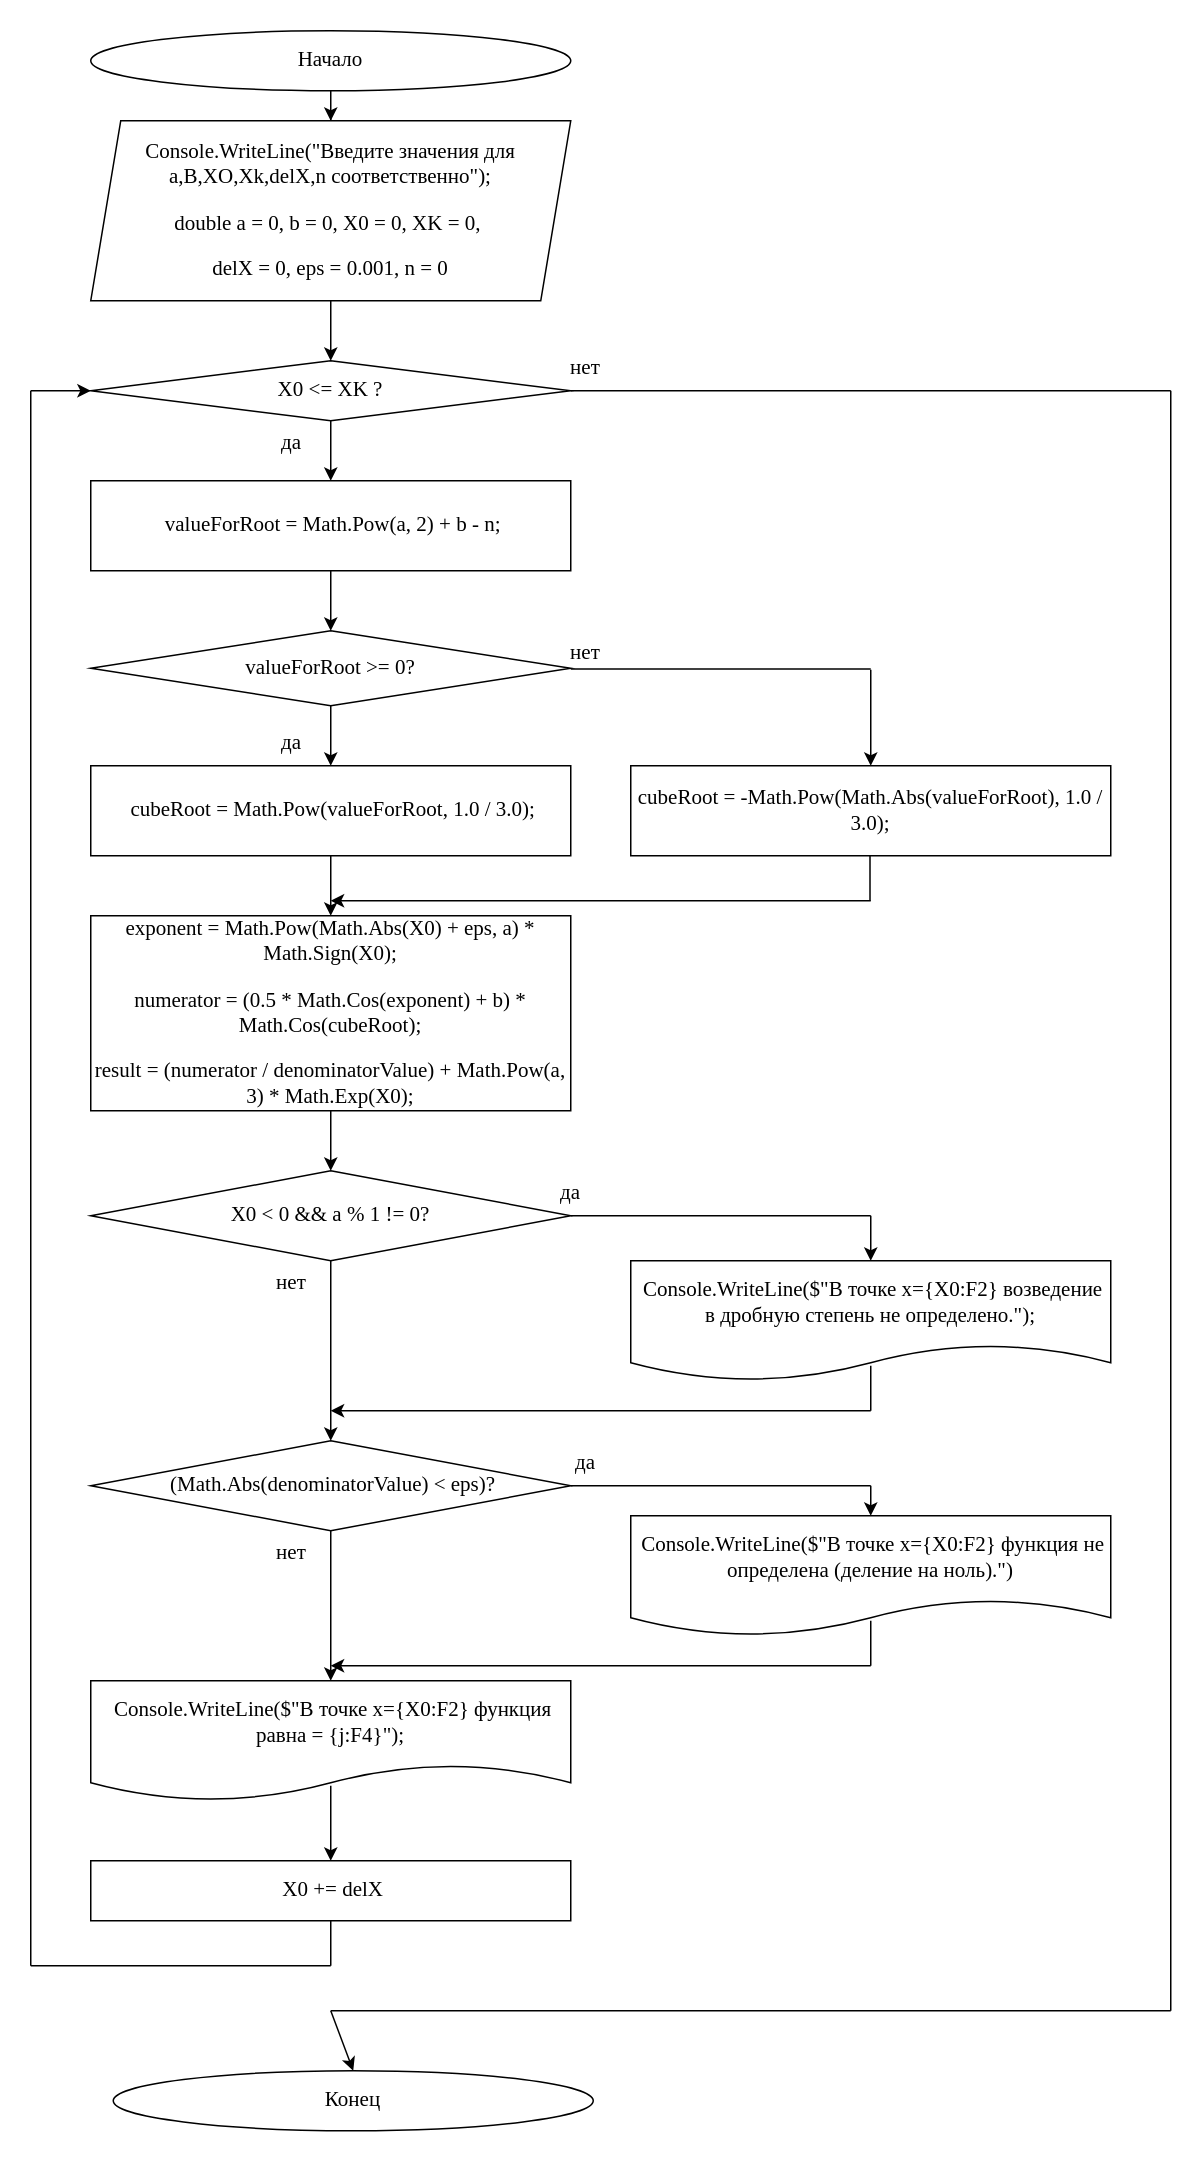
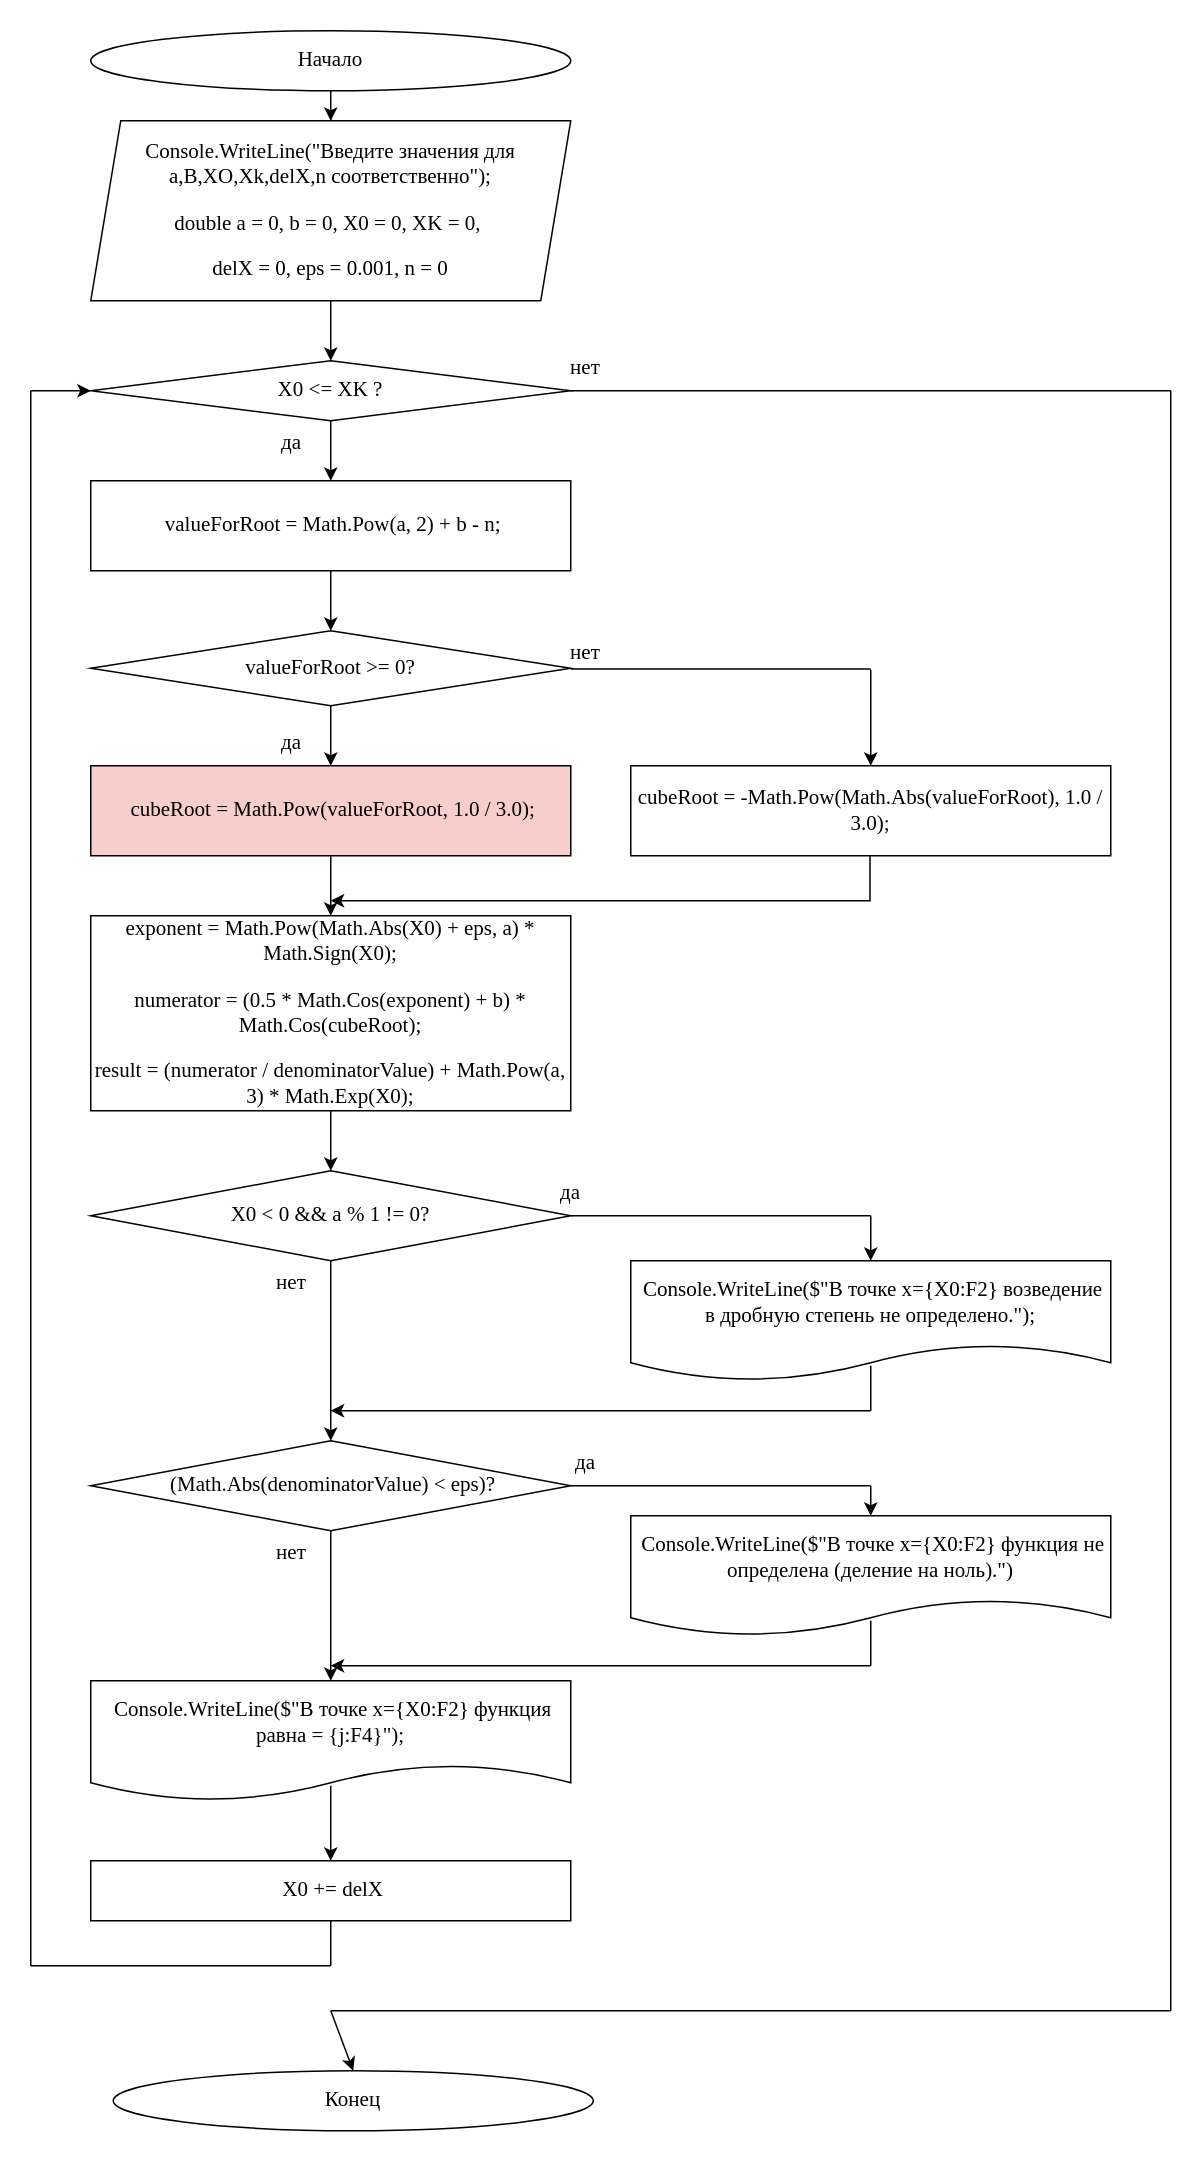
(331, 811) -> (331, 811)
